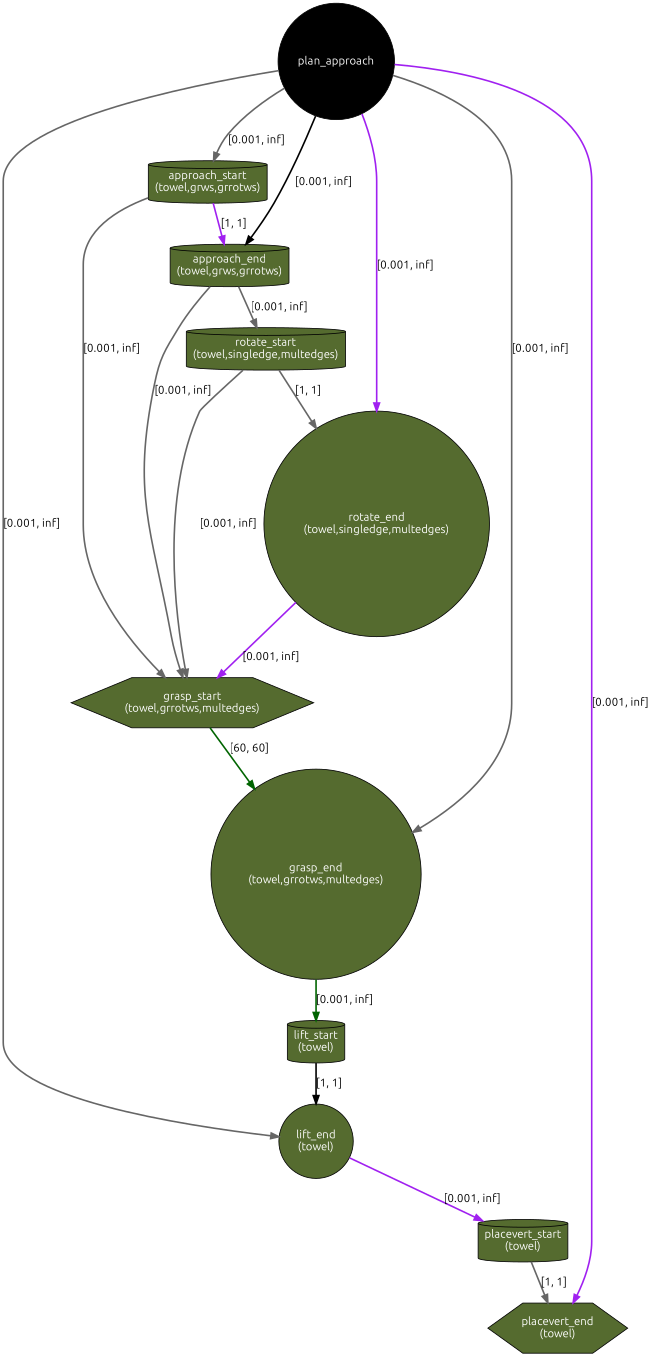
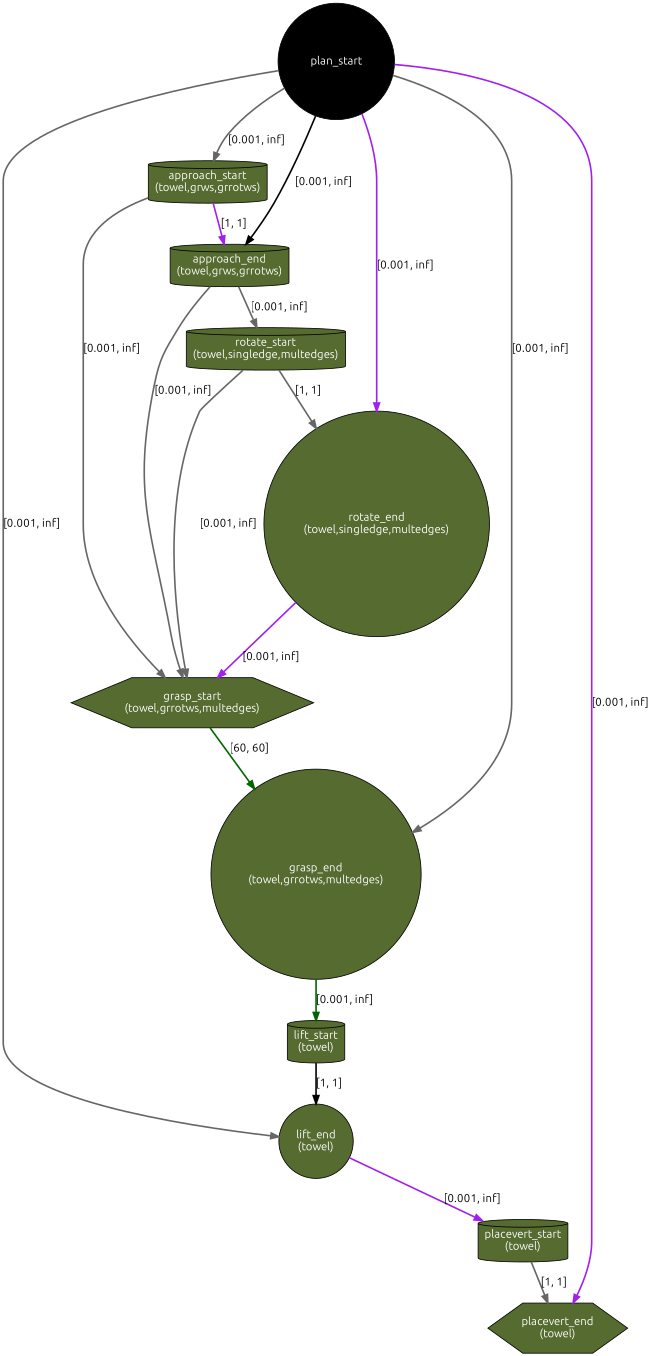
(336, 61) -> (336, 61)
